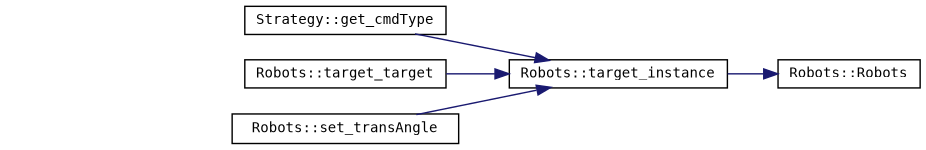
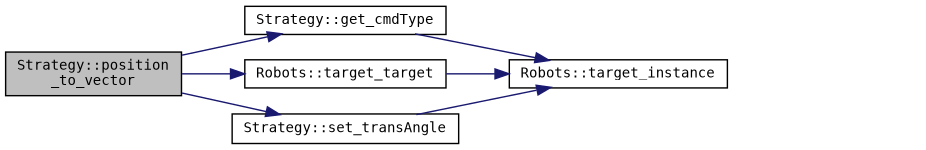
none -> (94, 74)
(849, 74) -> none
(345, 129) -> (345, 129)
